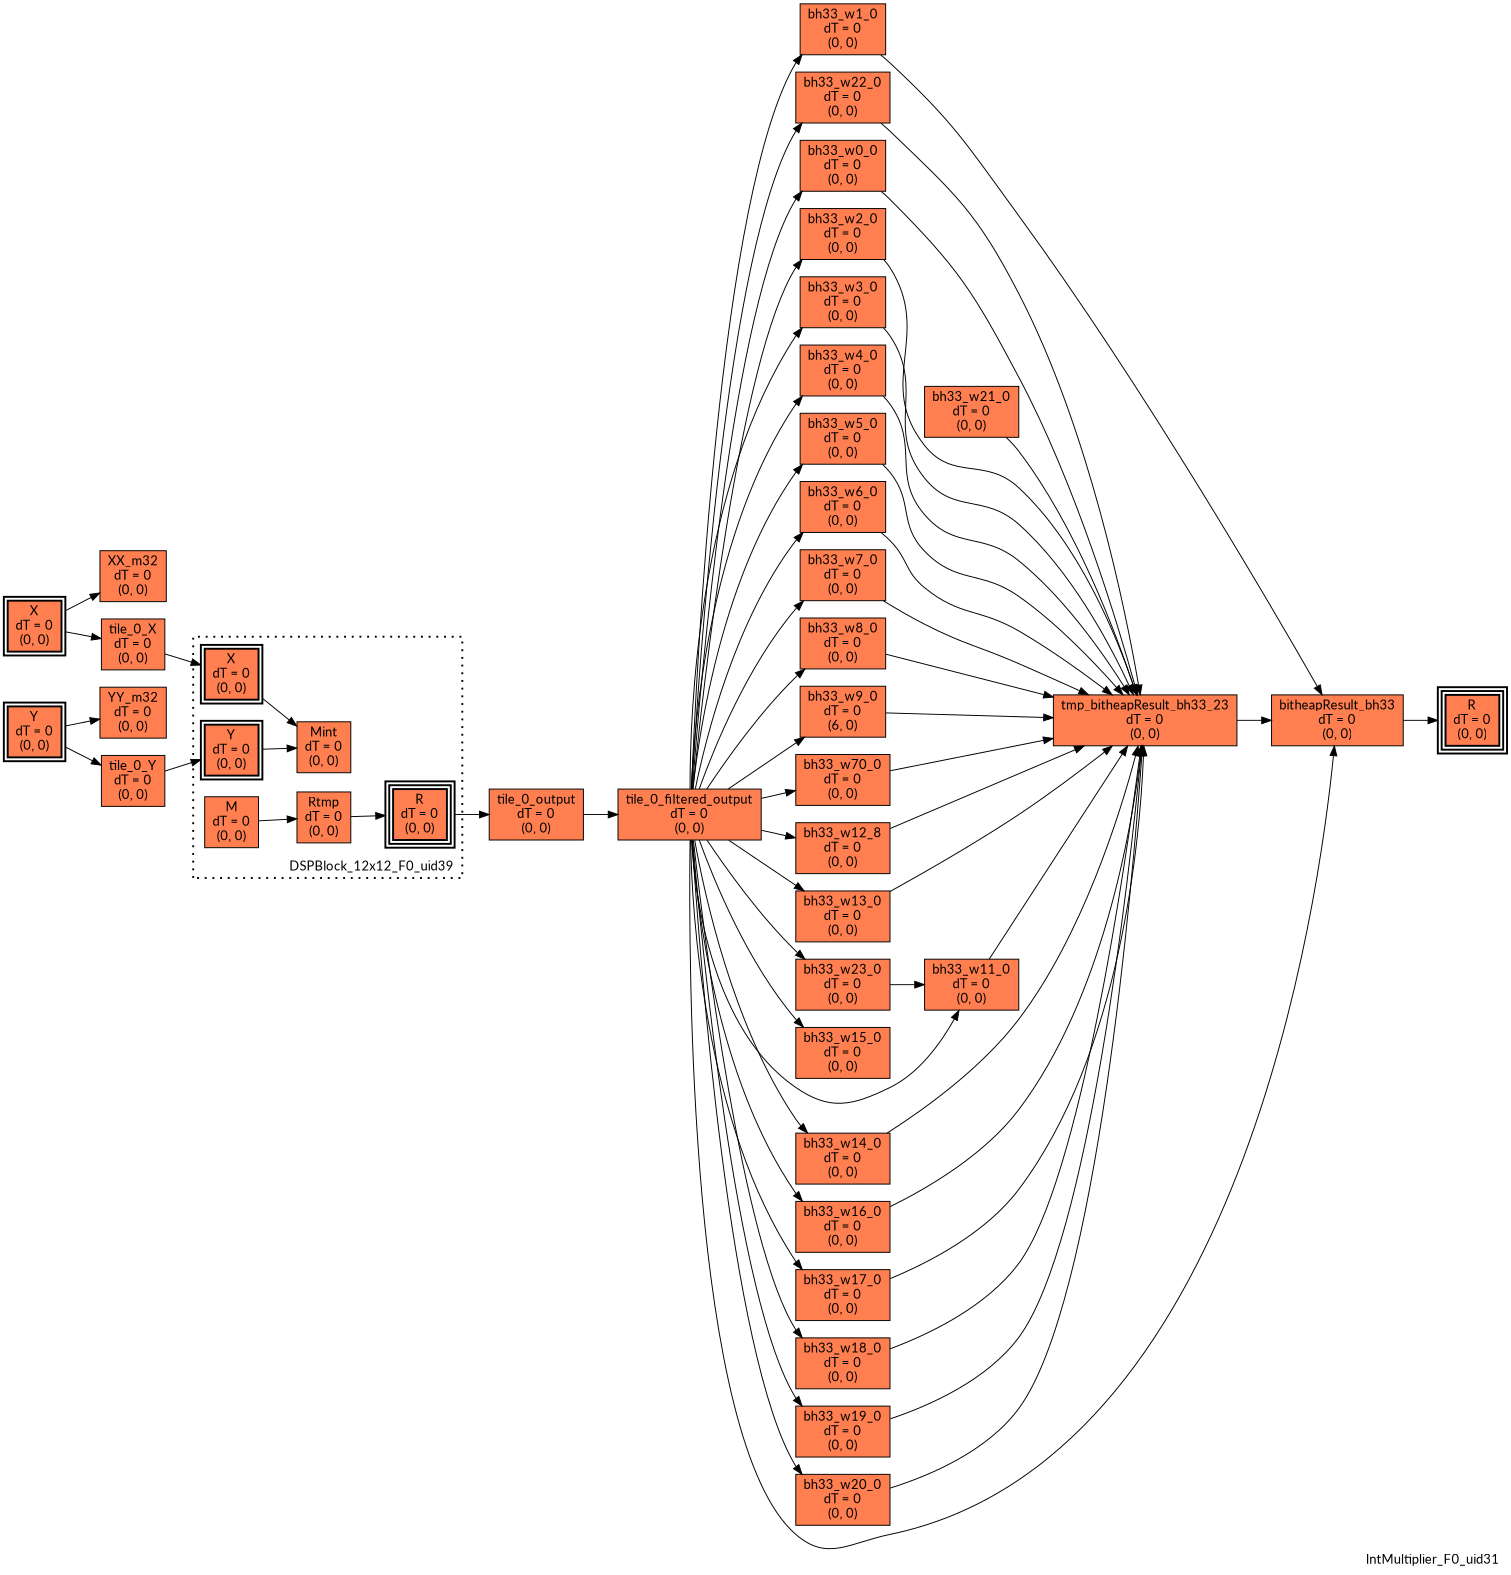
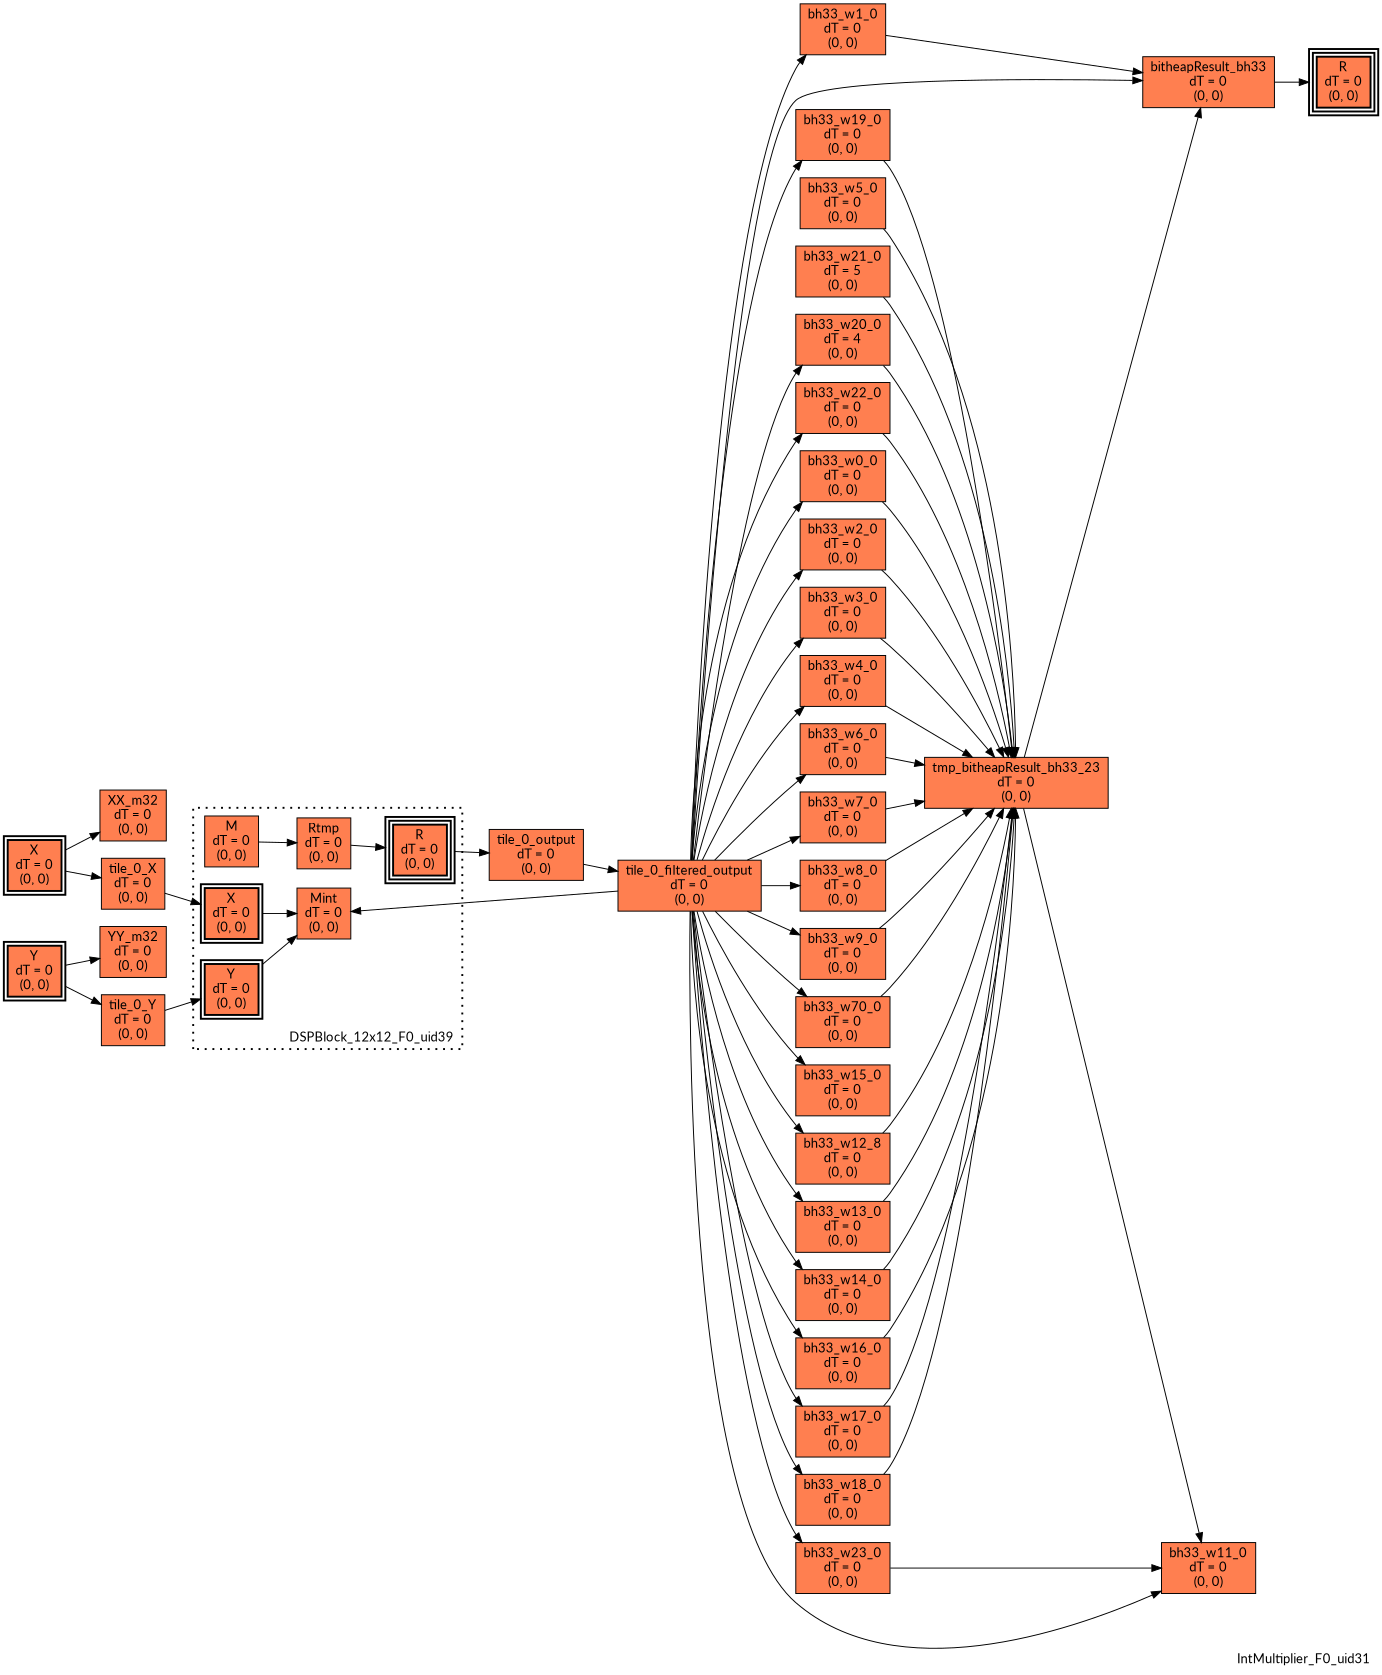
(972, 412) -> (843, 272)
(726, 624) -> (489, 901)
(843, 712) -> (843, 954)
(1056, 857) -> (1111, 1171)
(843, 1500) -> (843, 340)
